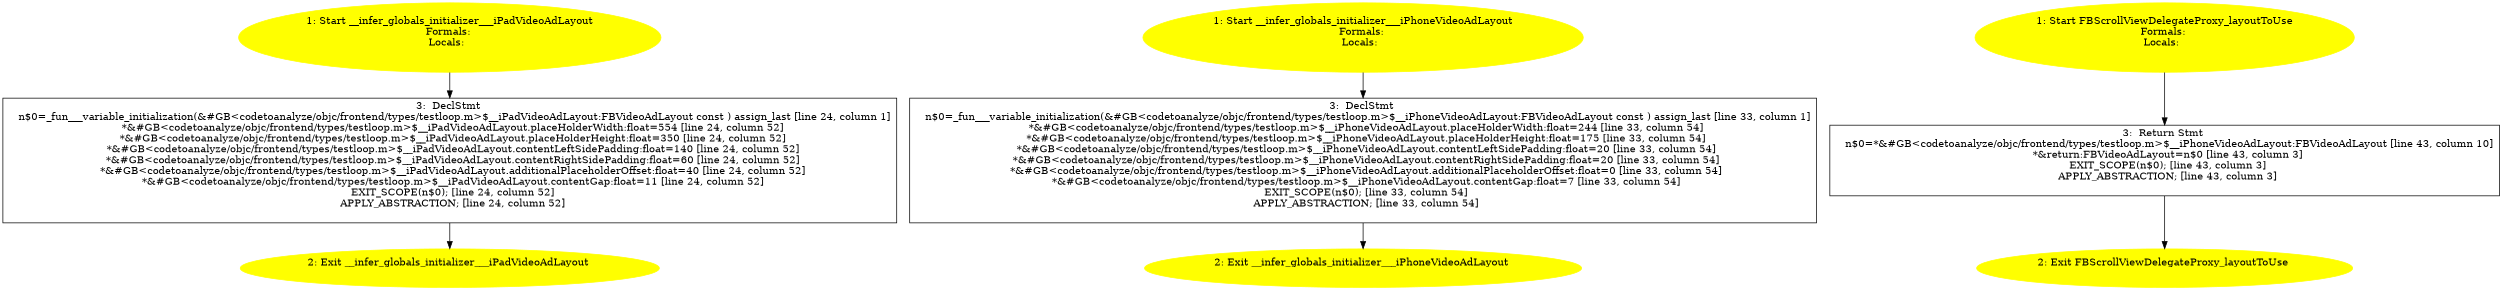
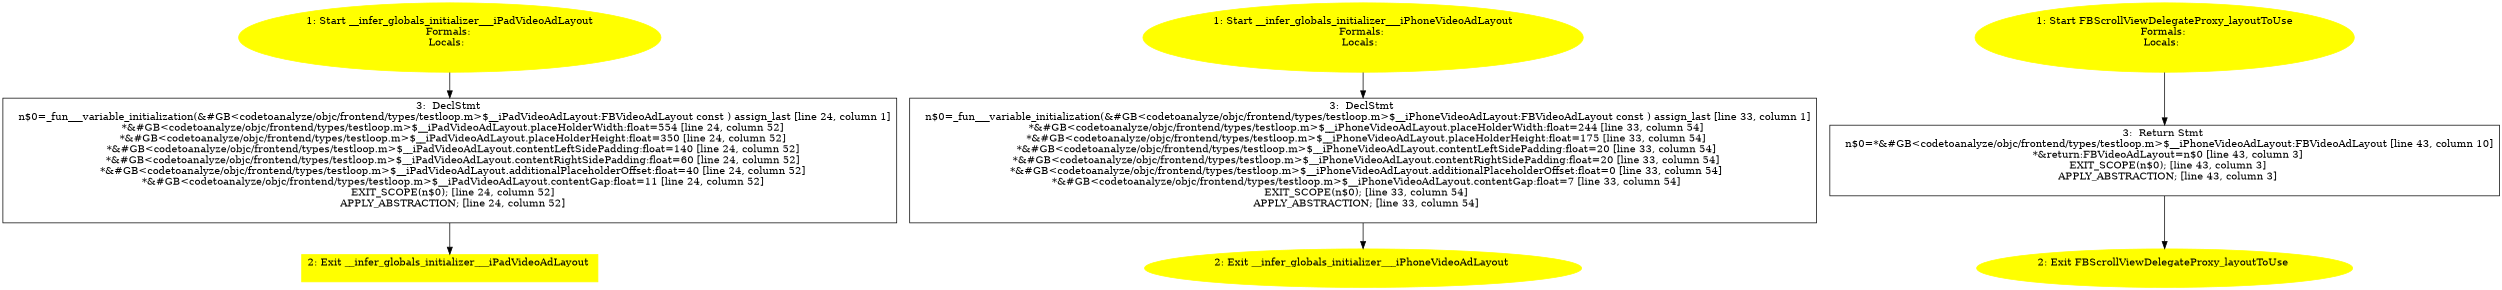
(450, 268) -> (450, 268)
